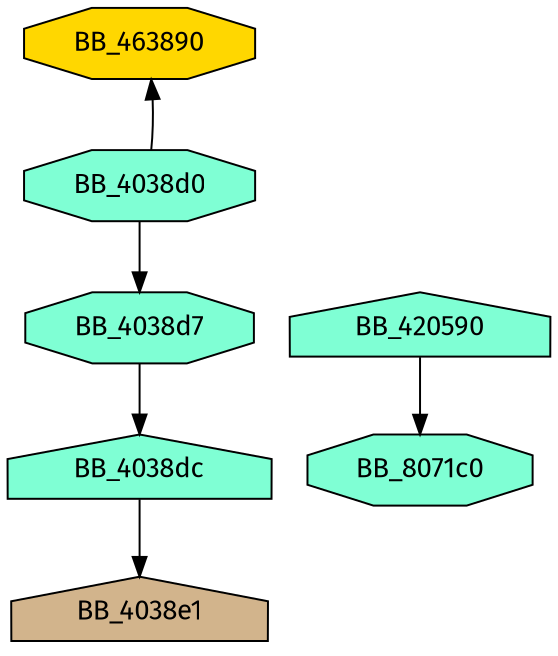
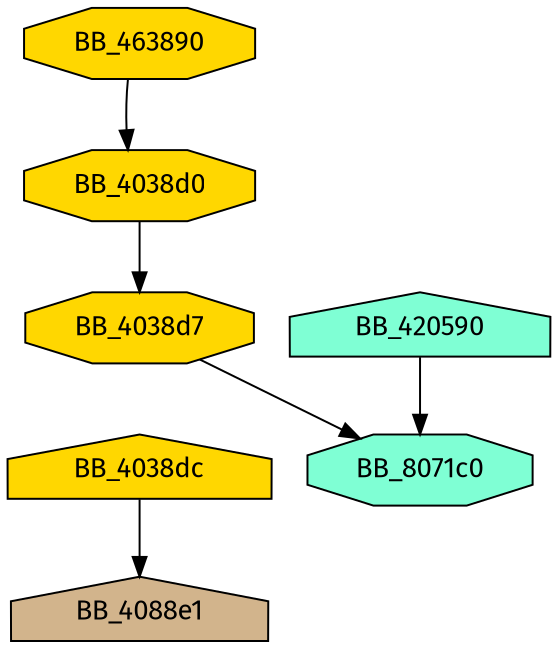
(153, 125) -> (126, 105)
(140, 186) -> (140, 186)
(140, 328) -> (140, 328)
(140, 389) -> (271, 395)
(140, 470) -> (140, 470)
(140, 612) -> (140, 612)
